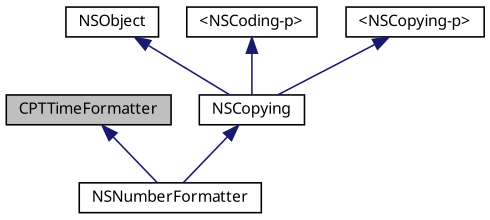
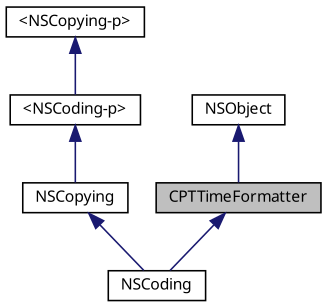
(189, 70) -> (239, 162)
(326, 70) -> (75, 74)
(170, 198) -> (157, 286)
